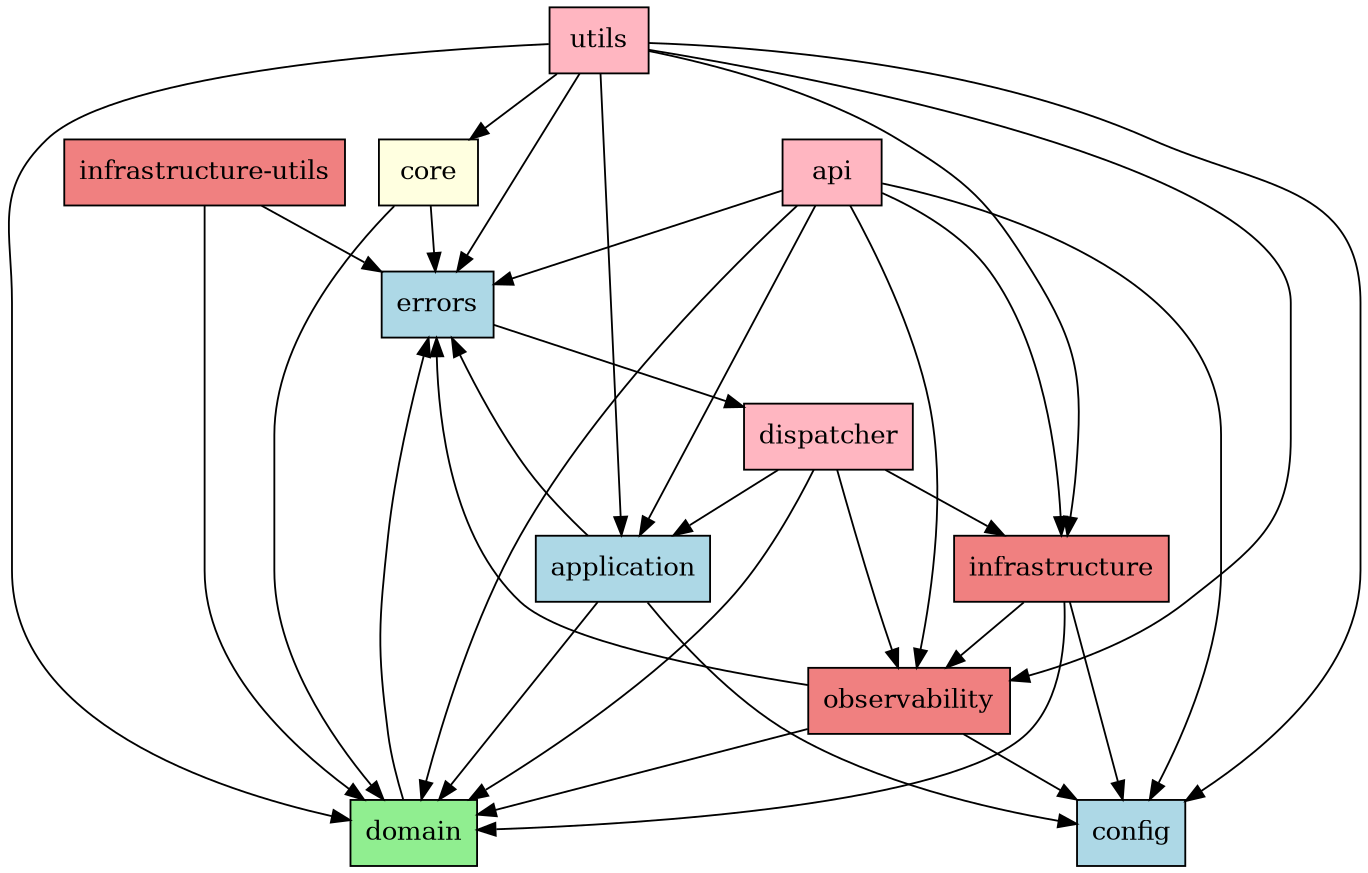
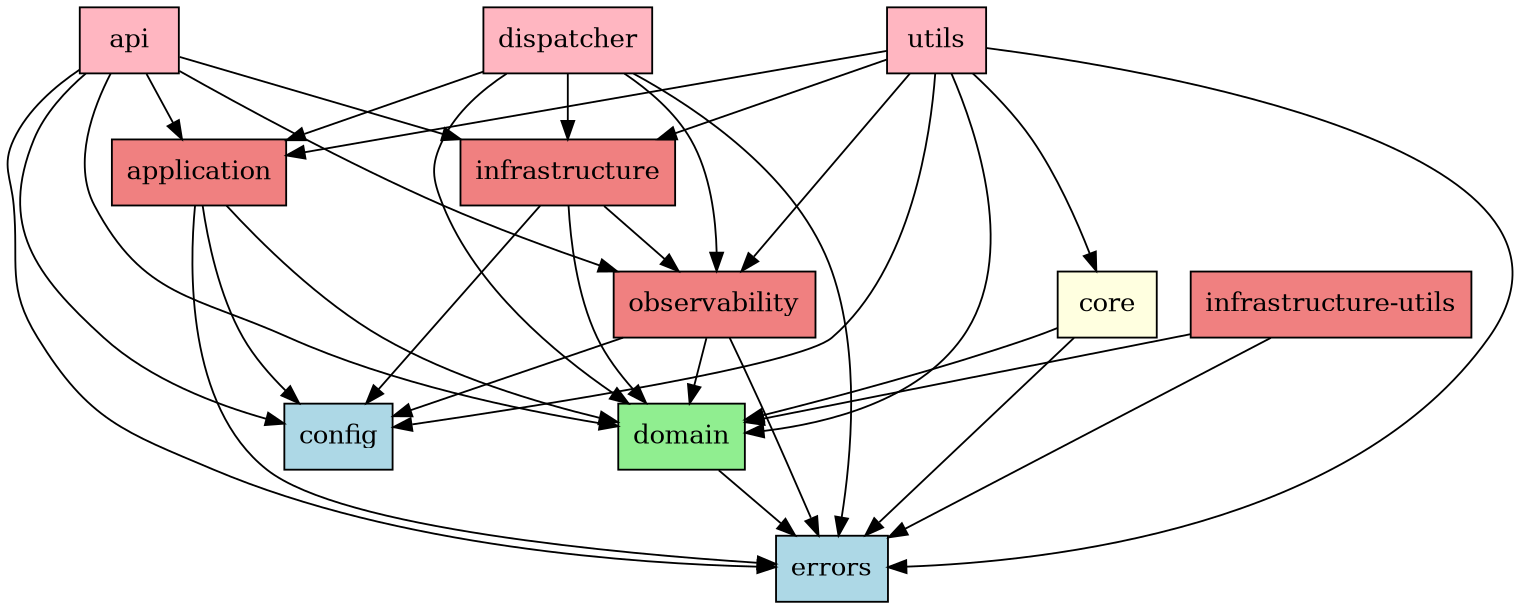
(598, 359) -> (824, 254)
(623, 569) -> (199, 172)
